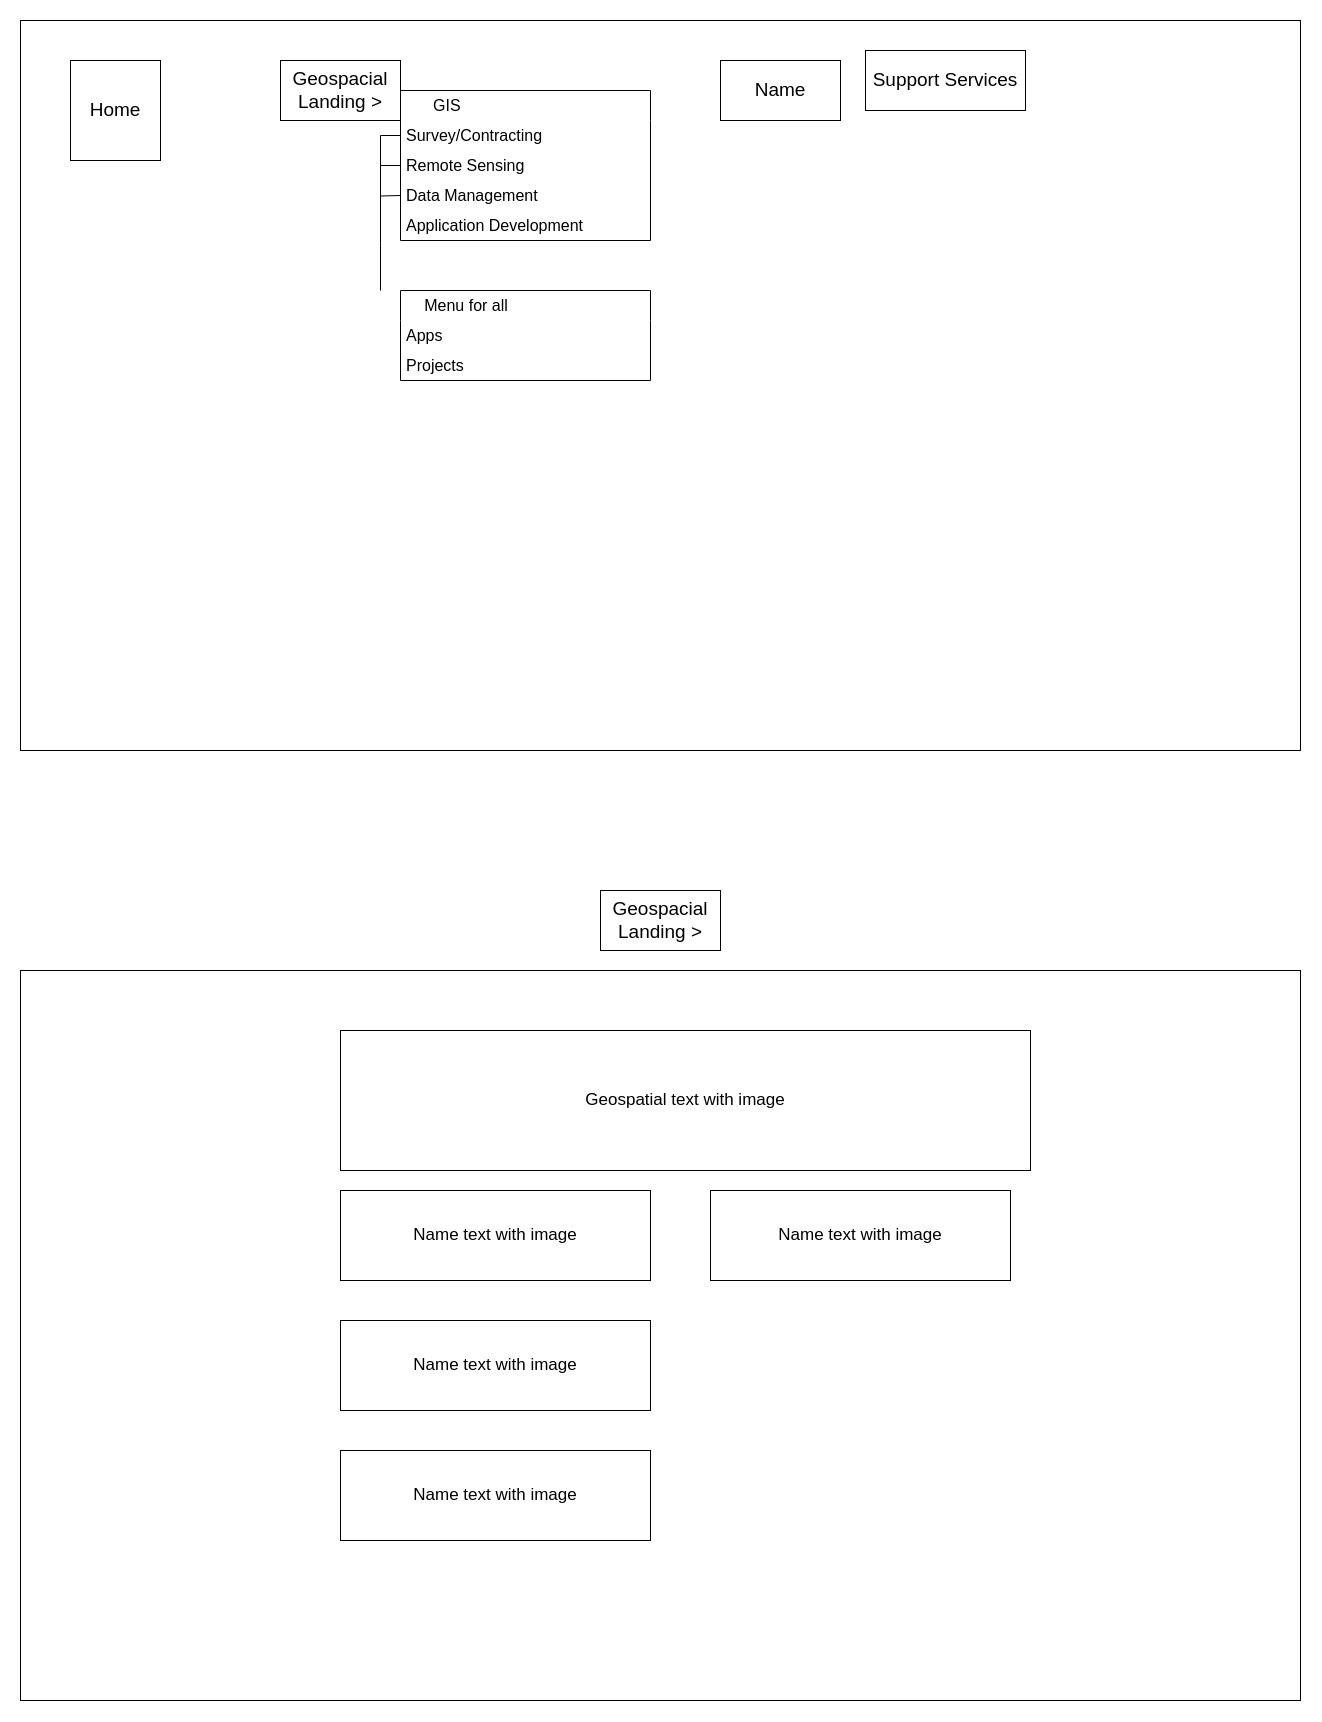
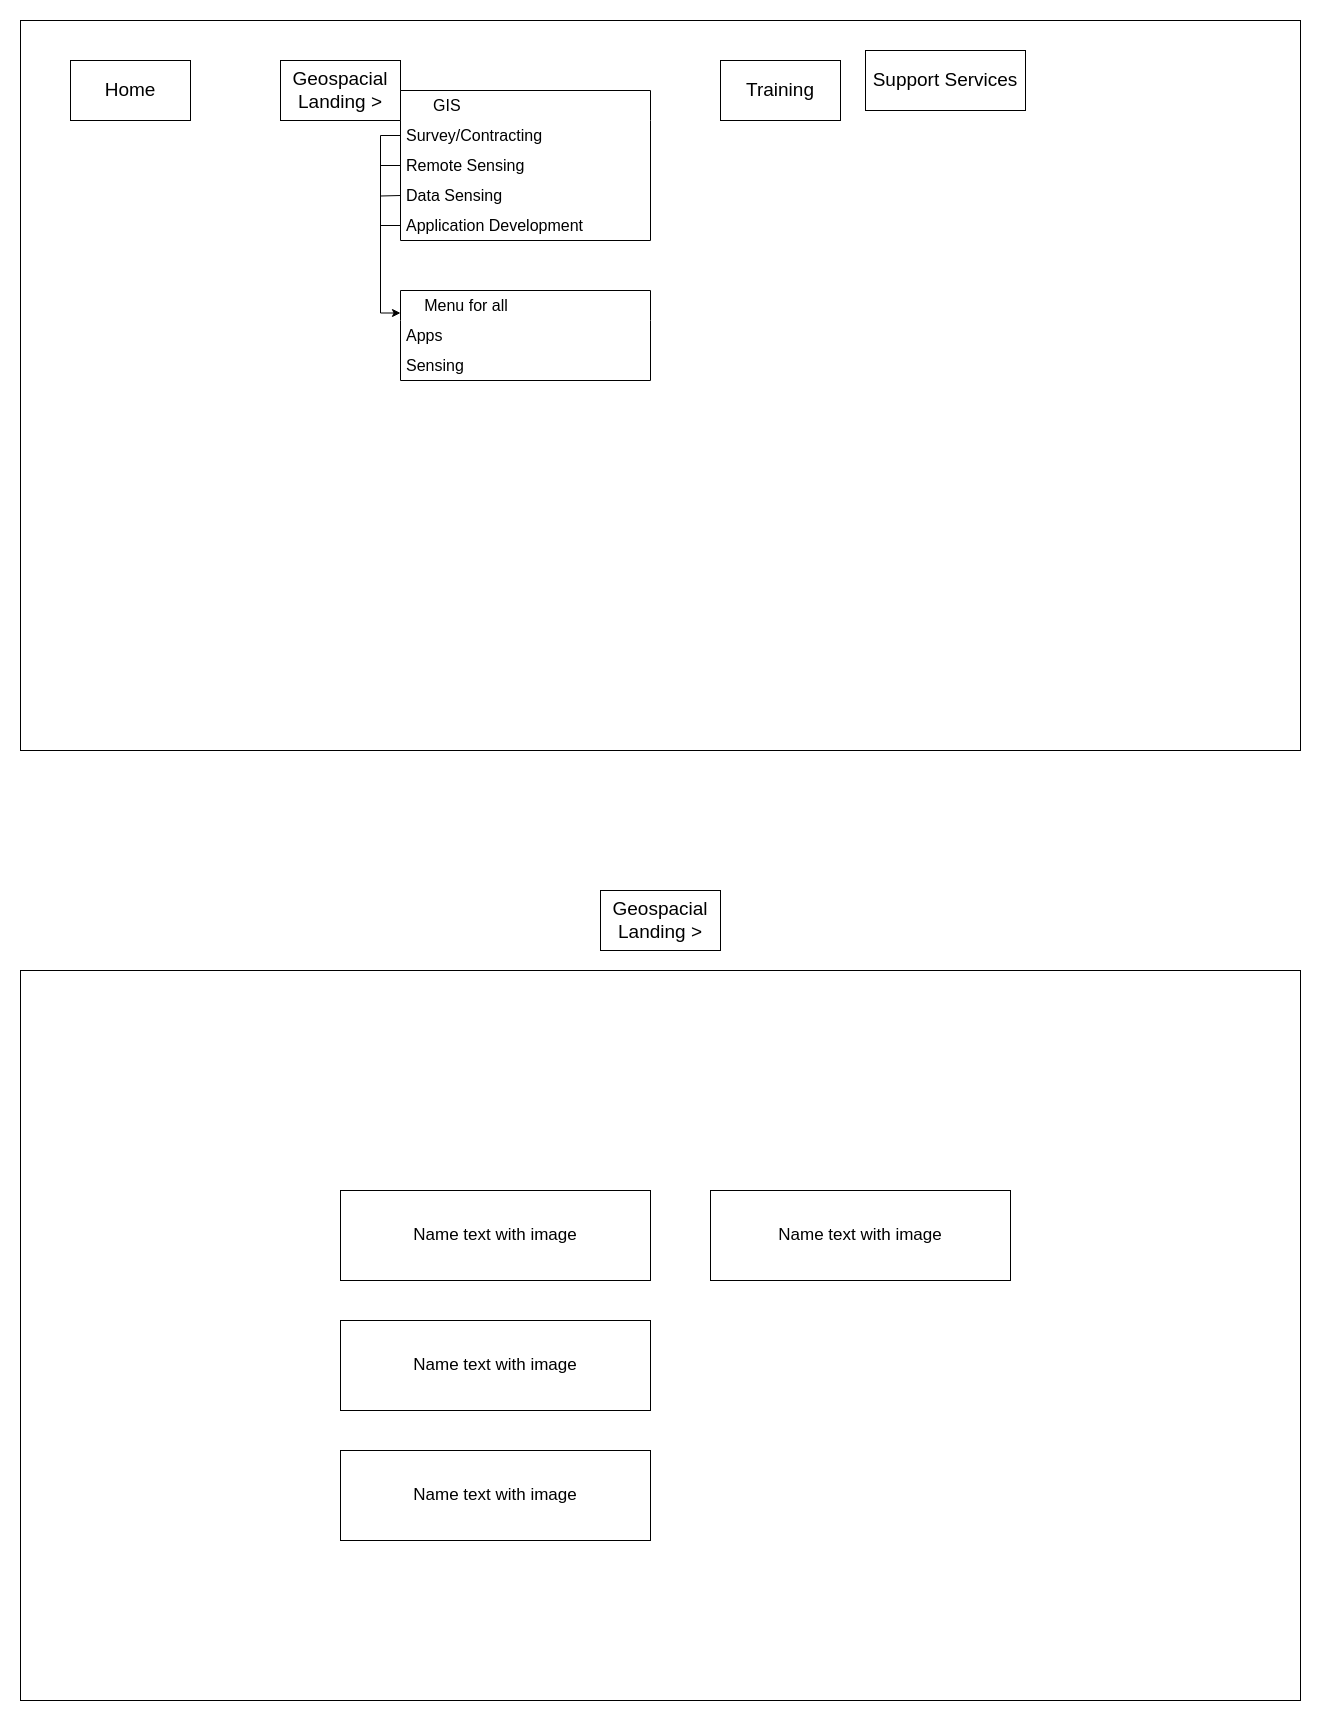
(781, 91) -> (781, 91)
(116, 111) -> (131, 91)
(472, 196) -> (456, 196)
none -> (381, 308)
(442, 366) -> (436, 366)
(686, 1101) -> none
